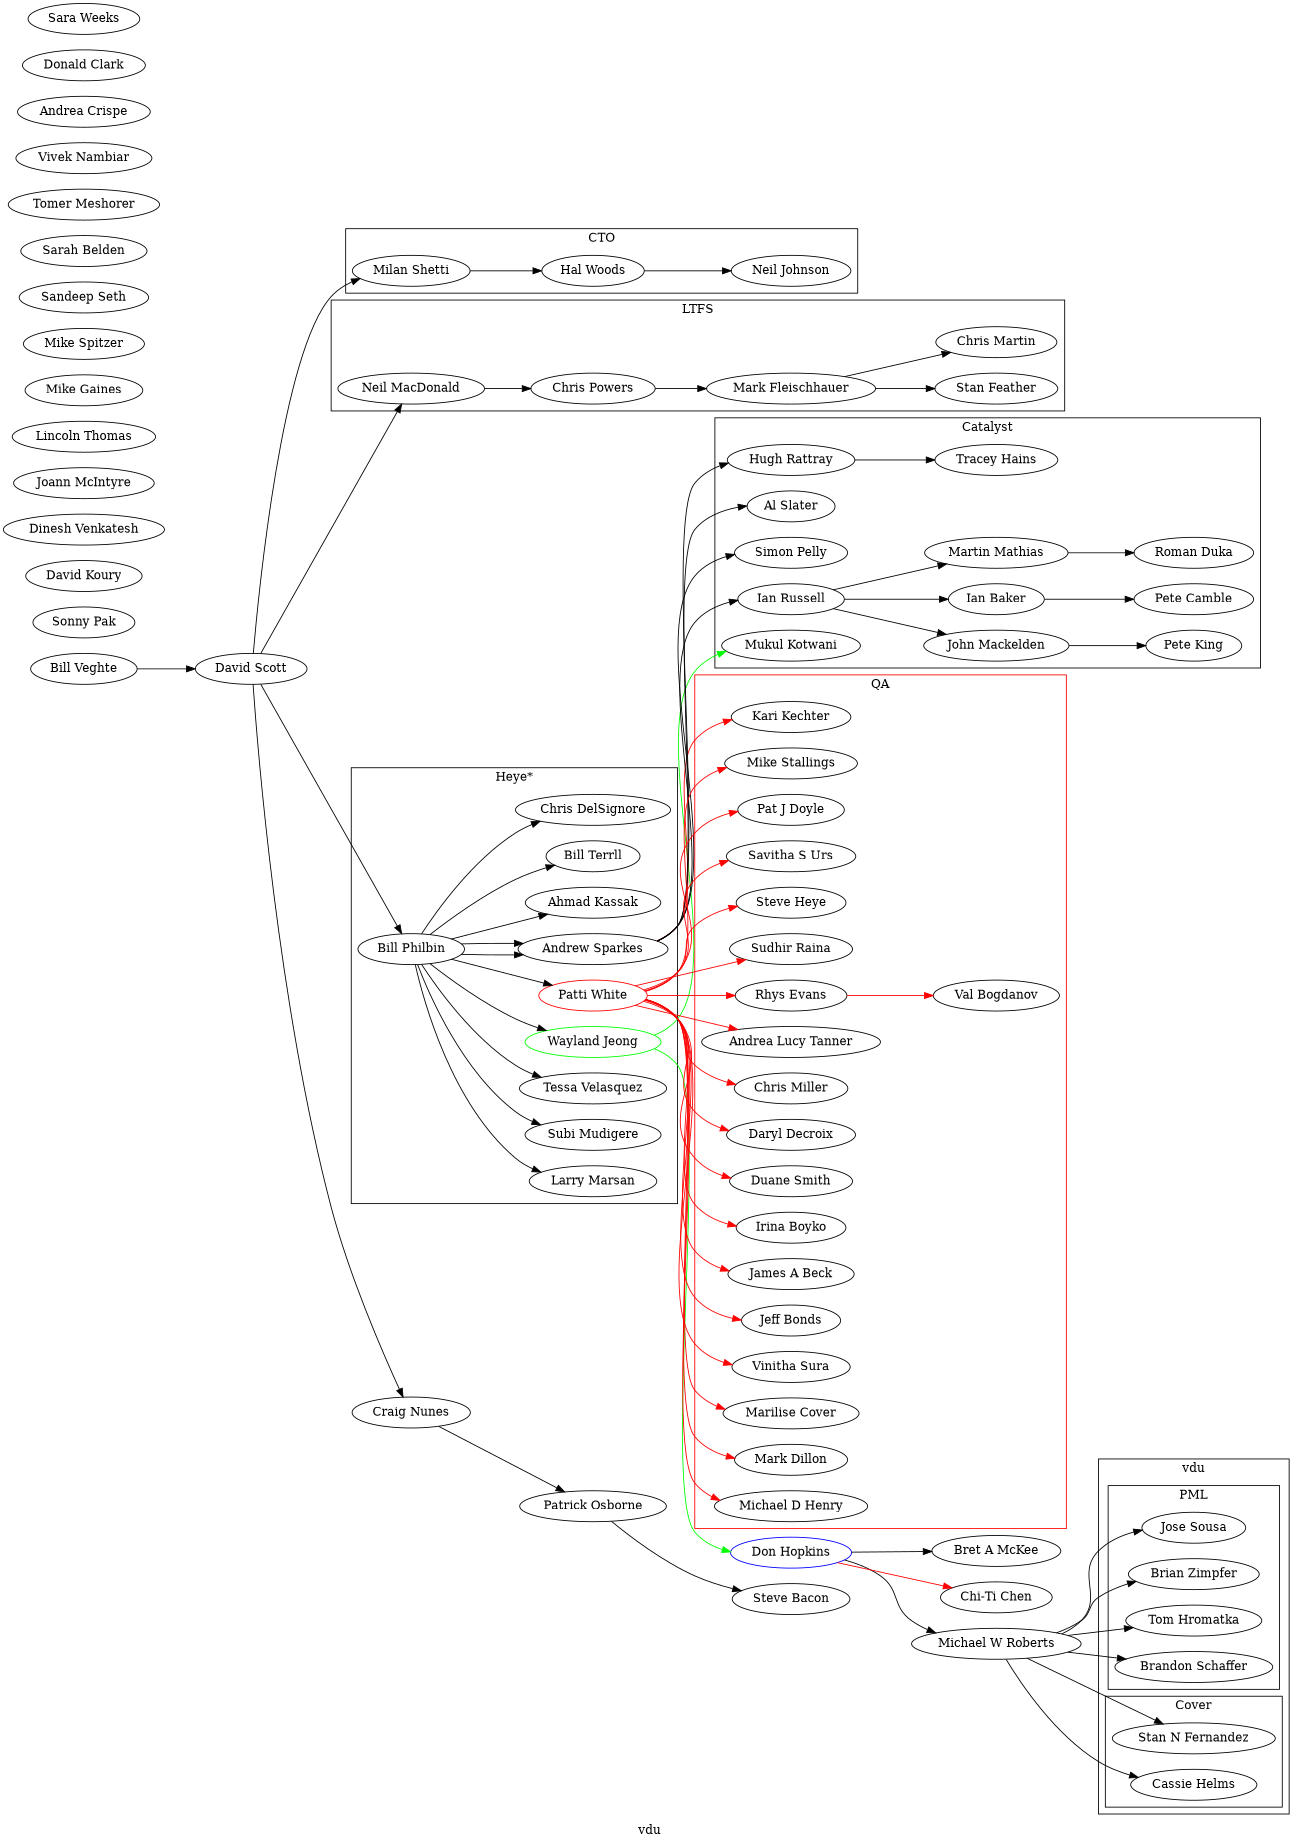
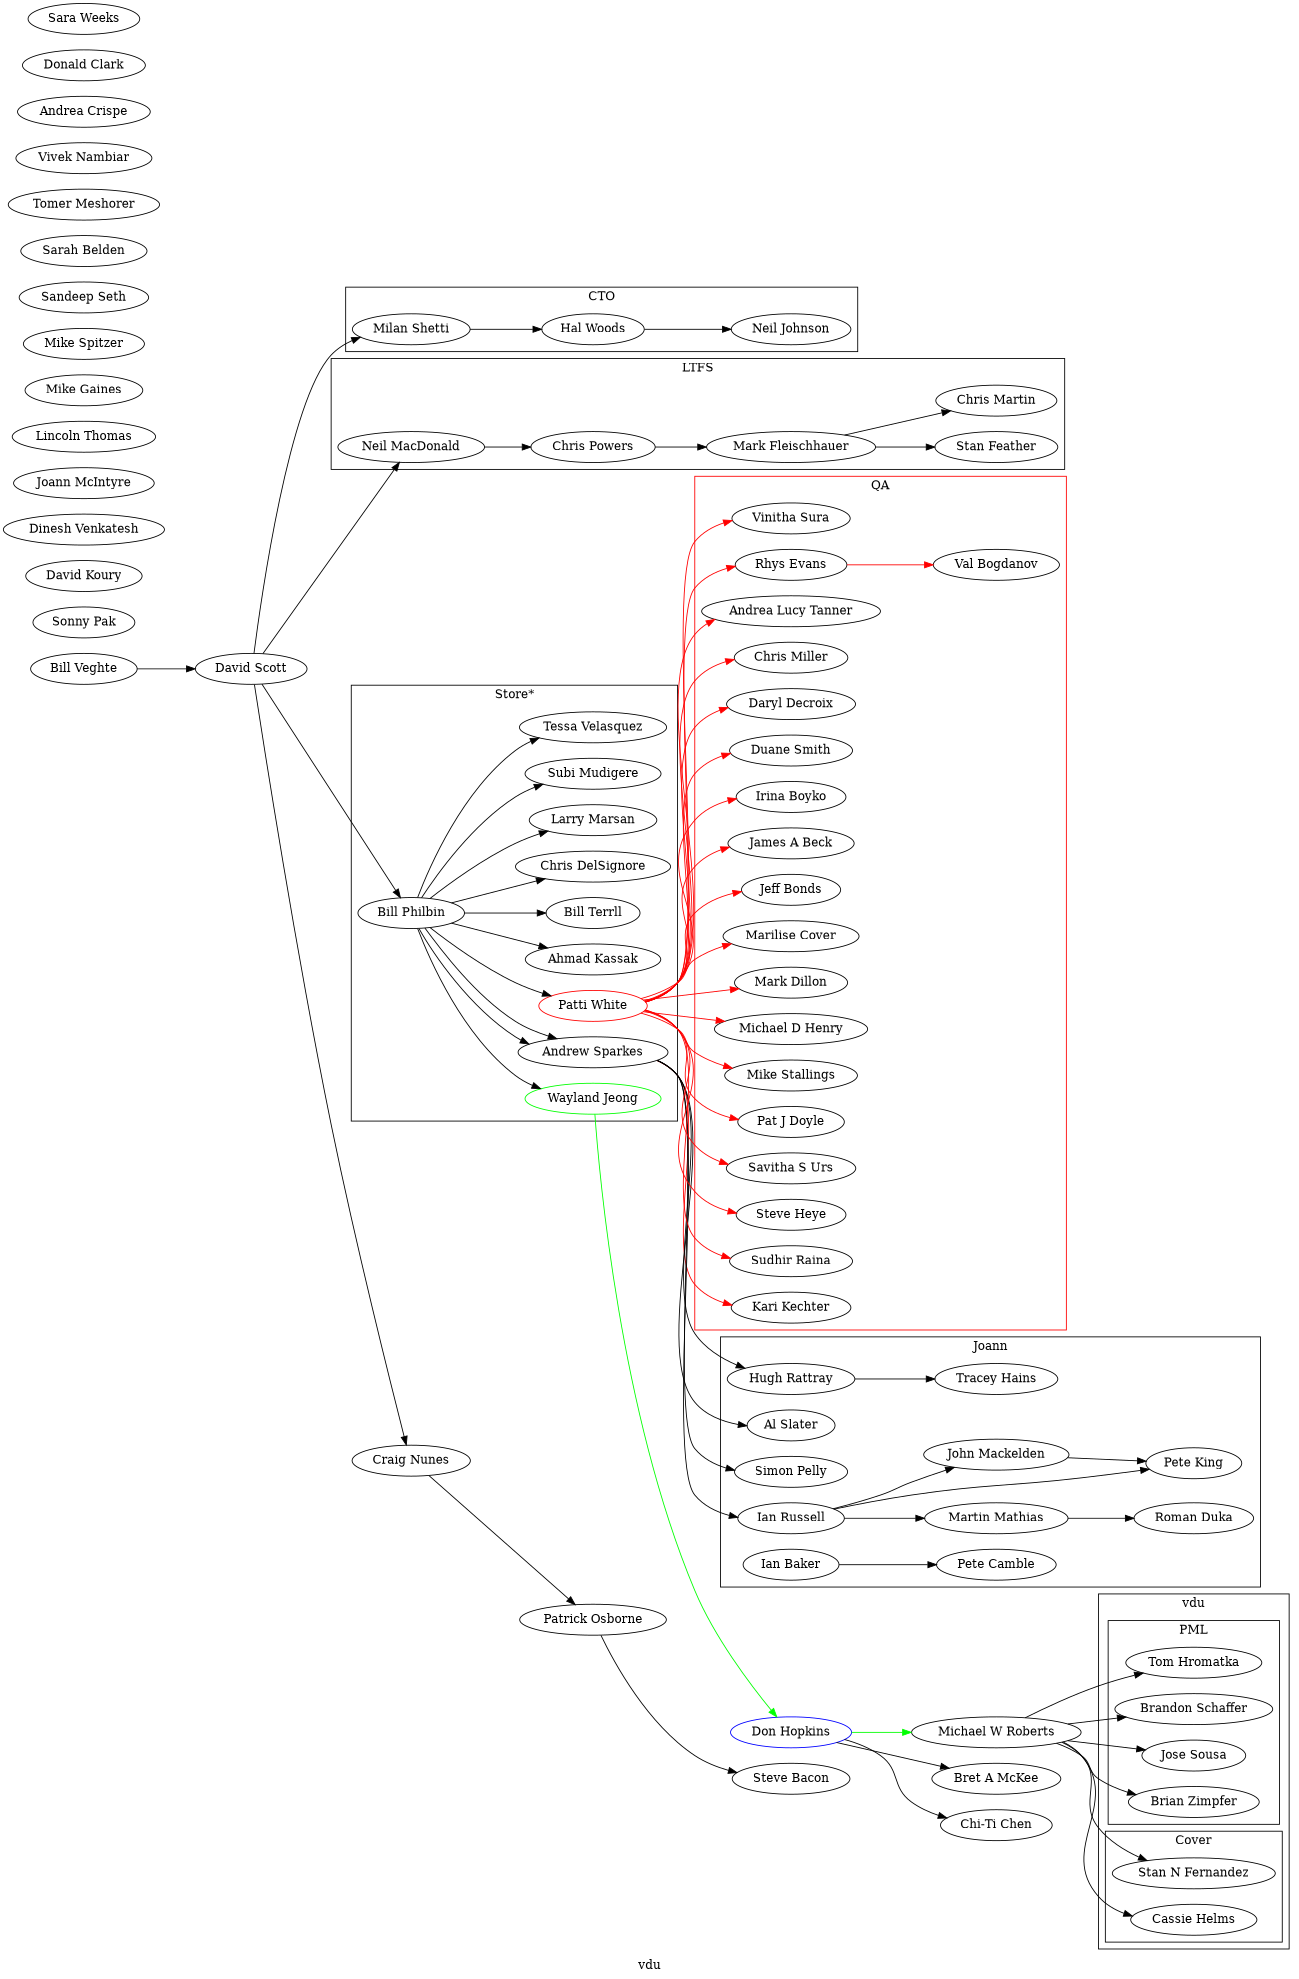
(988, 428) -> (990, 1347)
(892, 599) -> (987, 1486)
(791, 646) -> none
(514, 778) -> (514, 695)
(890, 1574) -> (894, 1774)
(892, 1588) -> (877, 1732)
